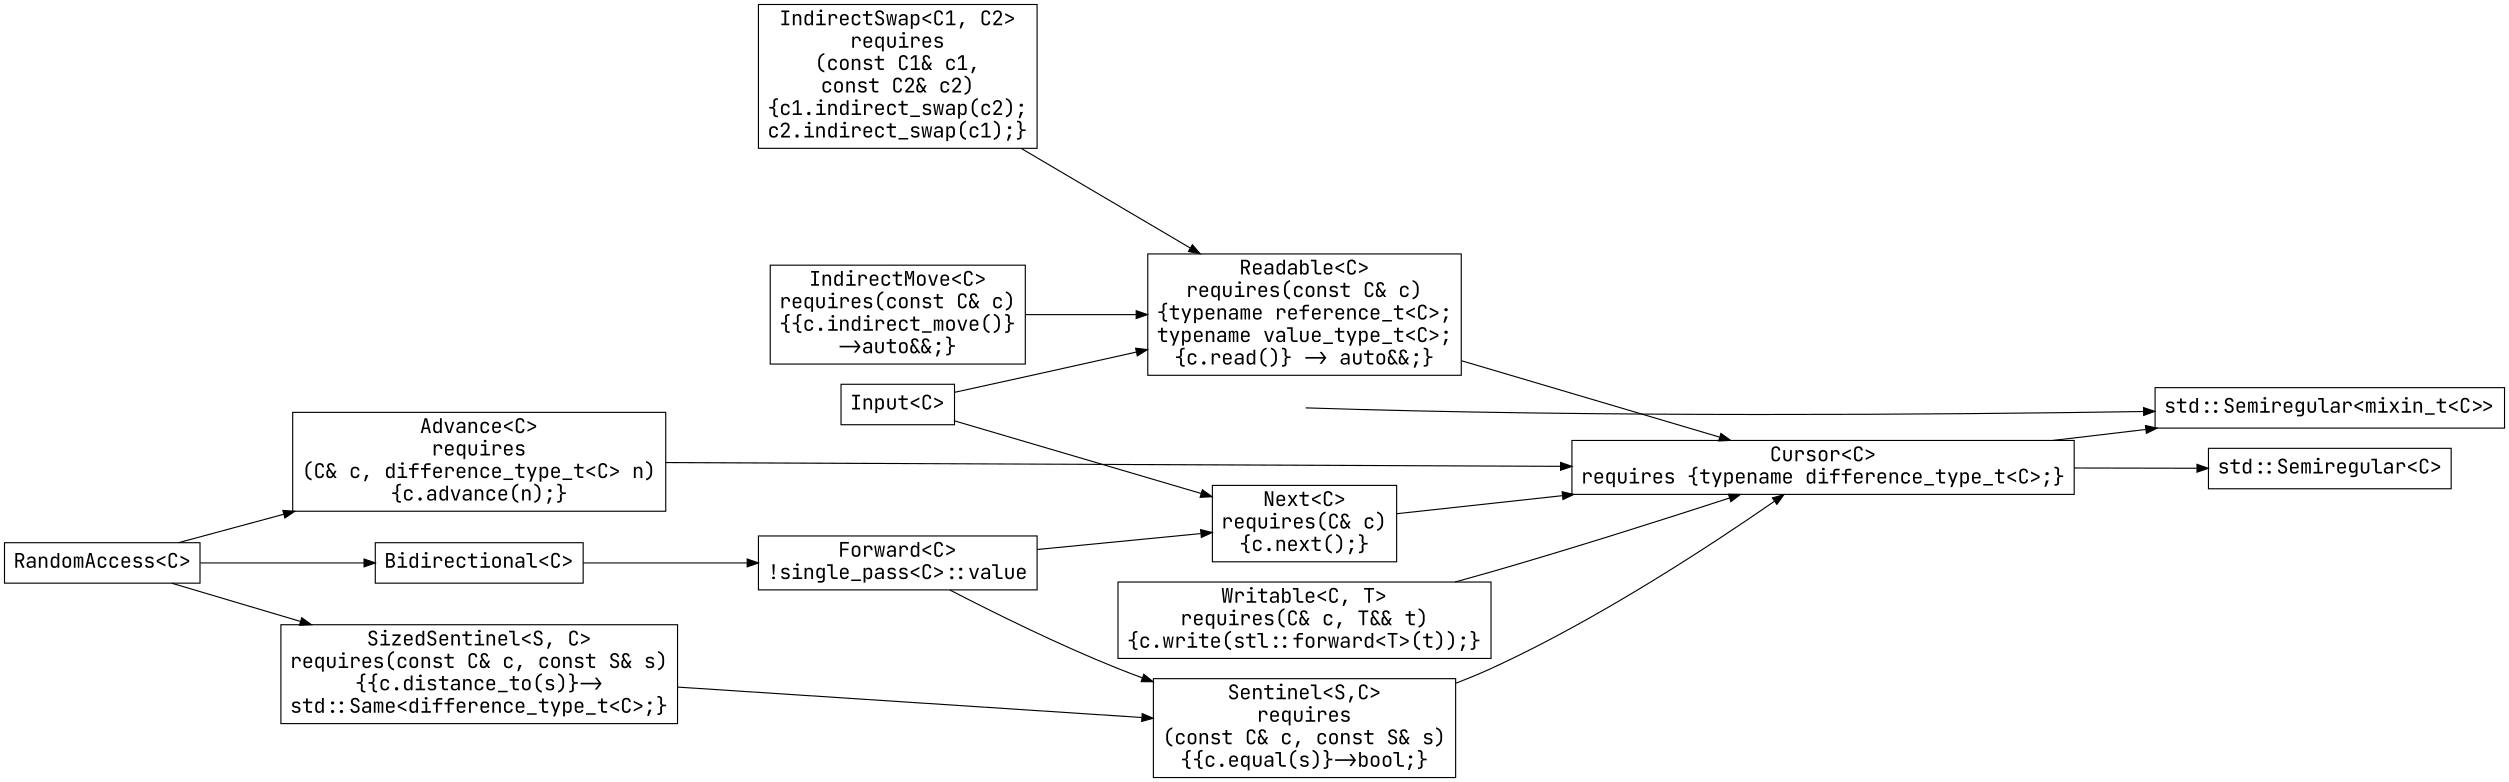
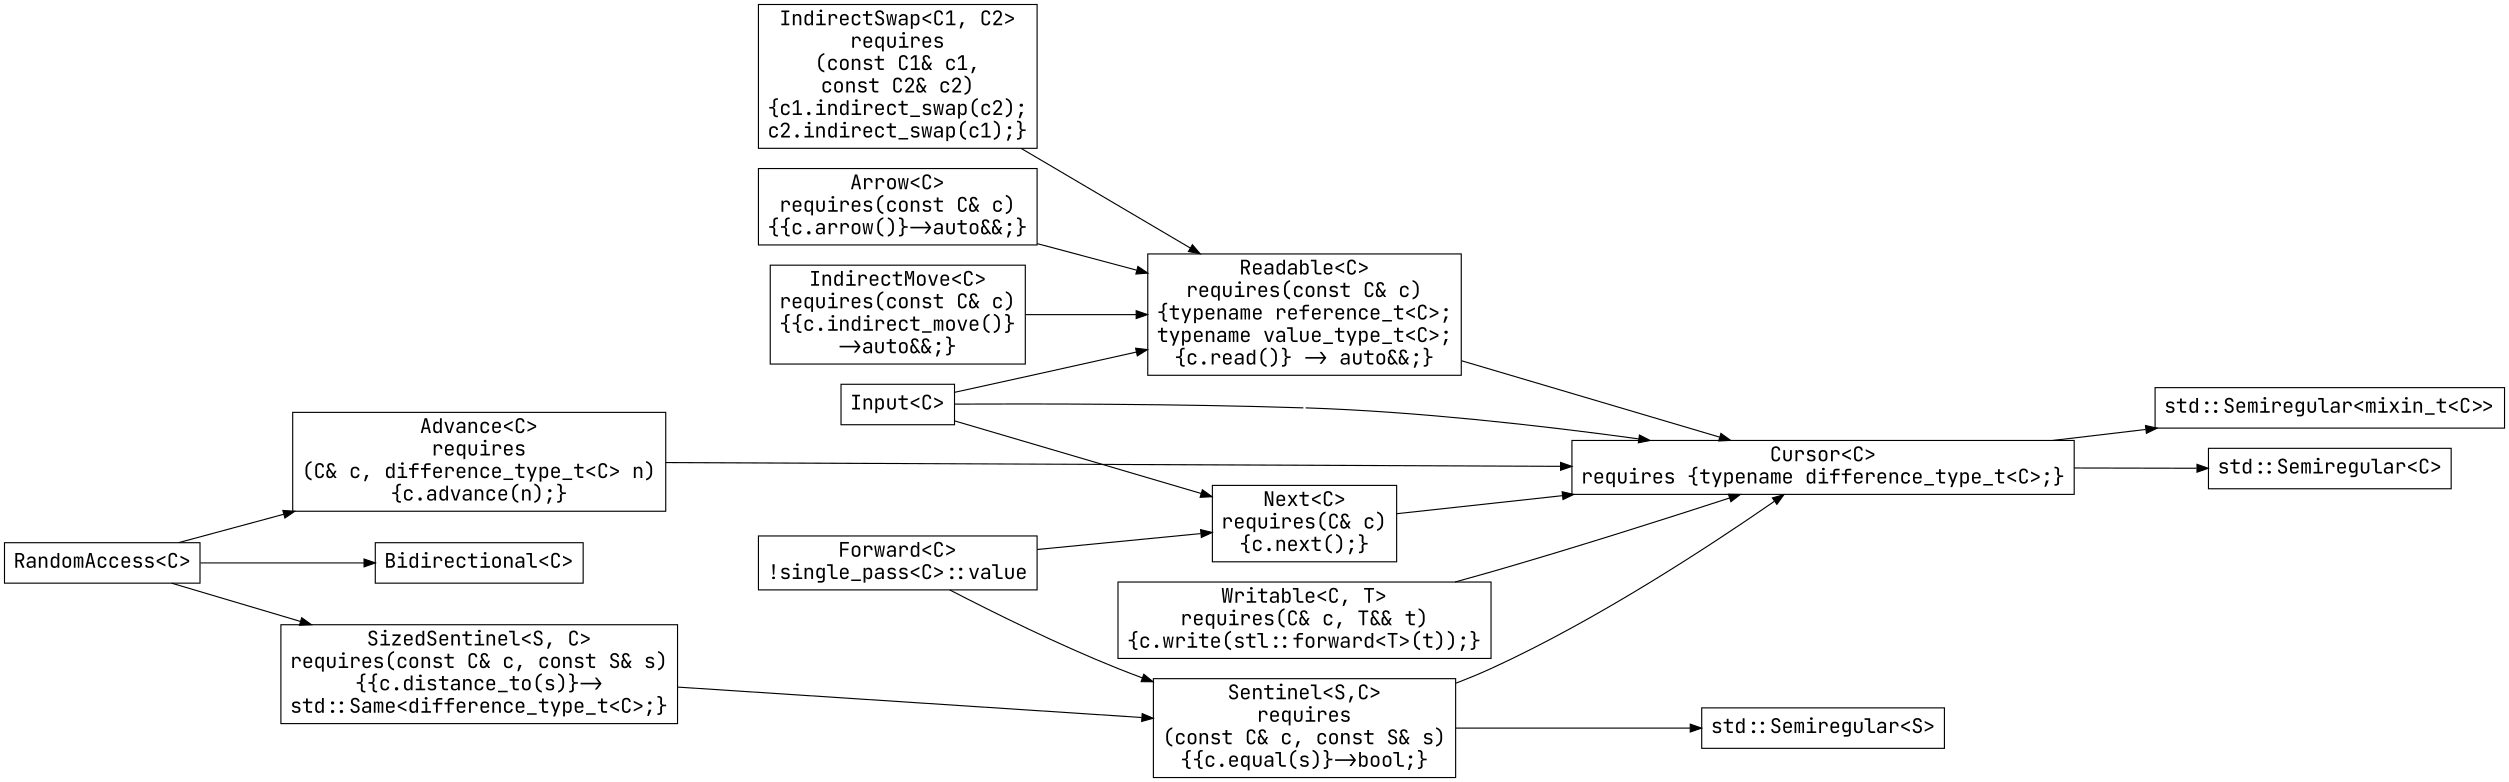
none -> (898, 207)
(1724, 414) -> (1129, 404)
(665, 563) -> none
none -> (1823, 728)
